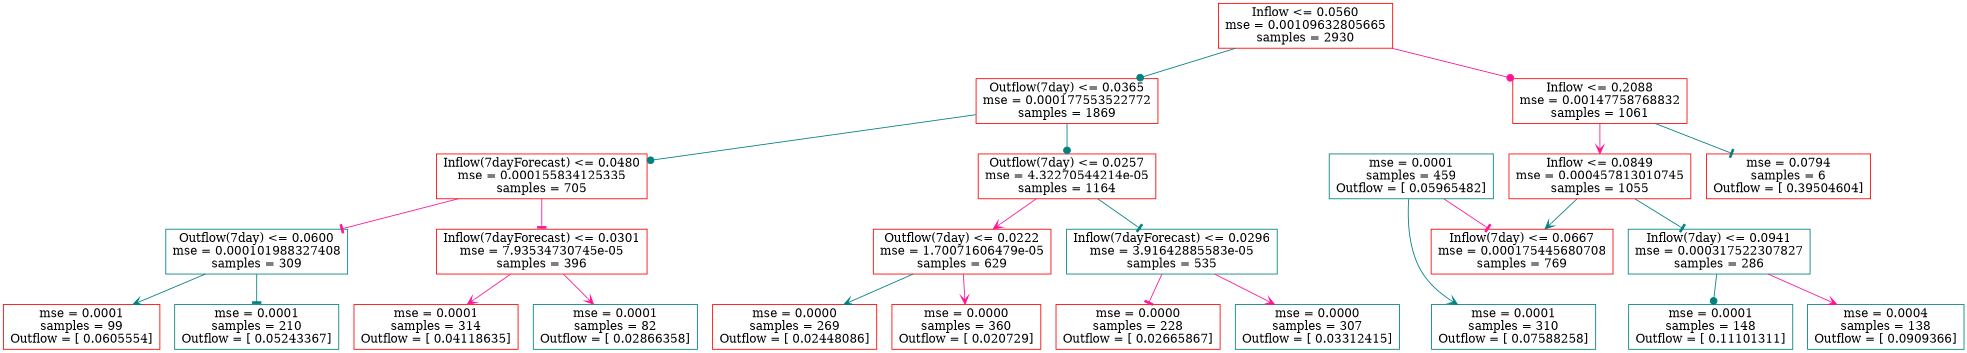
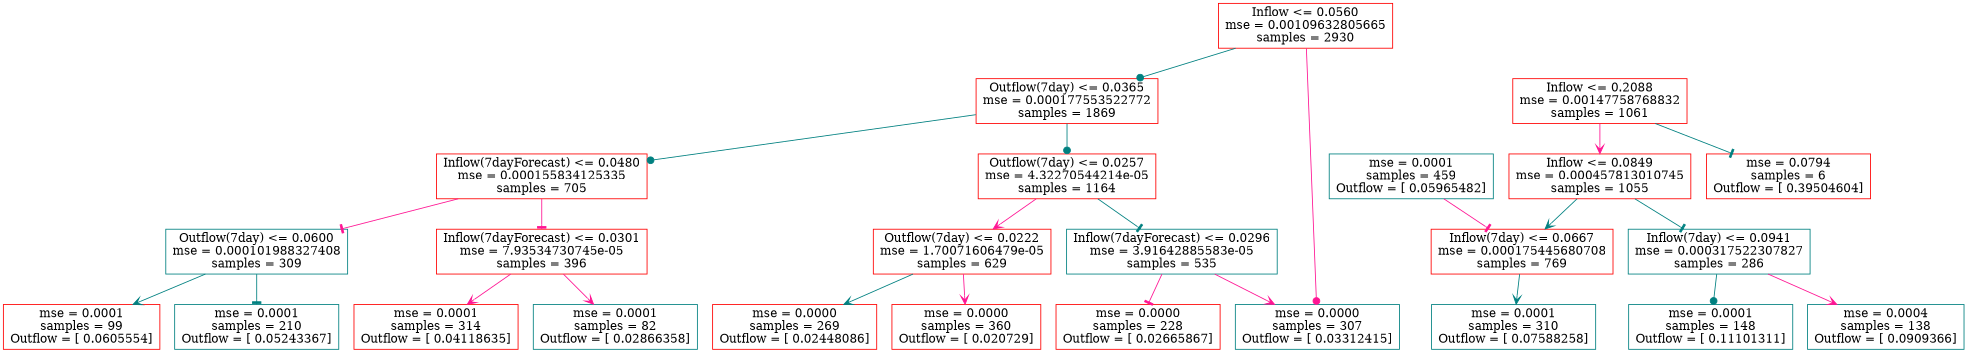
(1449, 63) -> (1311, 173)
(1415, 256) -> (1518, 285)
